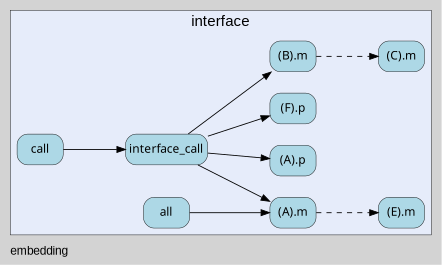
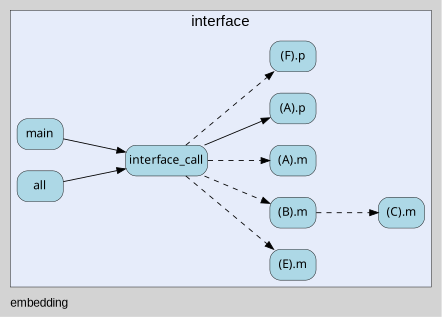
(226, 106) -> (233, 188)
(235, 127) -> (226, 111)
(40, 149) -> (40, 134)
(230, 181) -> (234, 161)
(225, 213) -> (90, 176)
(343, 213) -> (226, 210)
